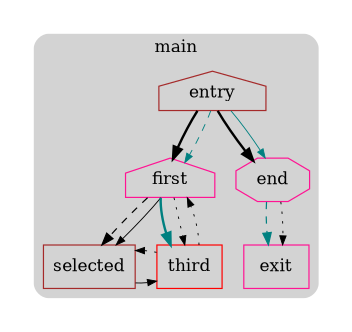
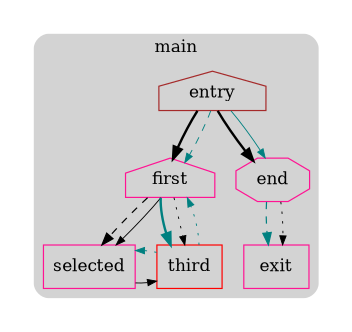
(197, 225) -> (197, 225)
(151, 251) -> (151, 251)
(89, 267) -> (89, 267)
